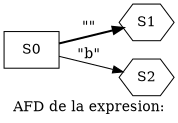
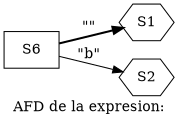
(32, 50) -> (32, 50)
